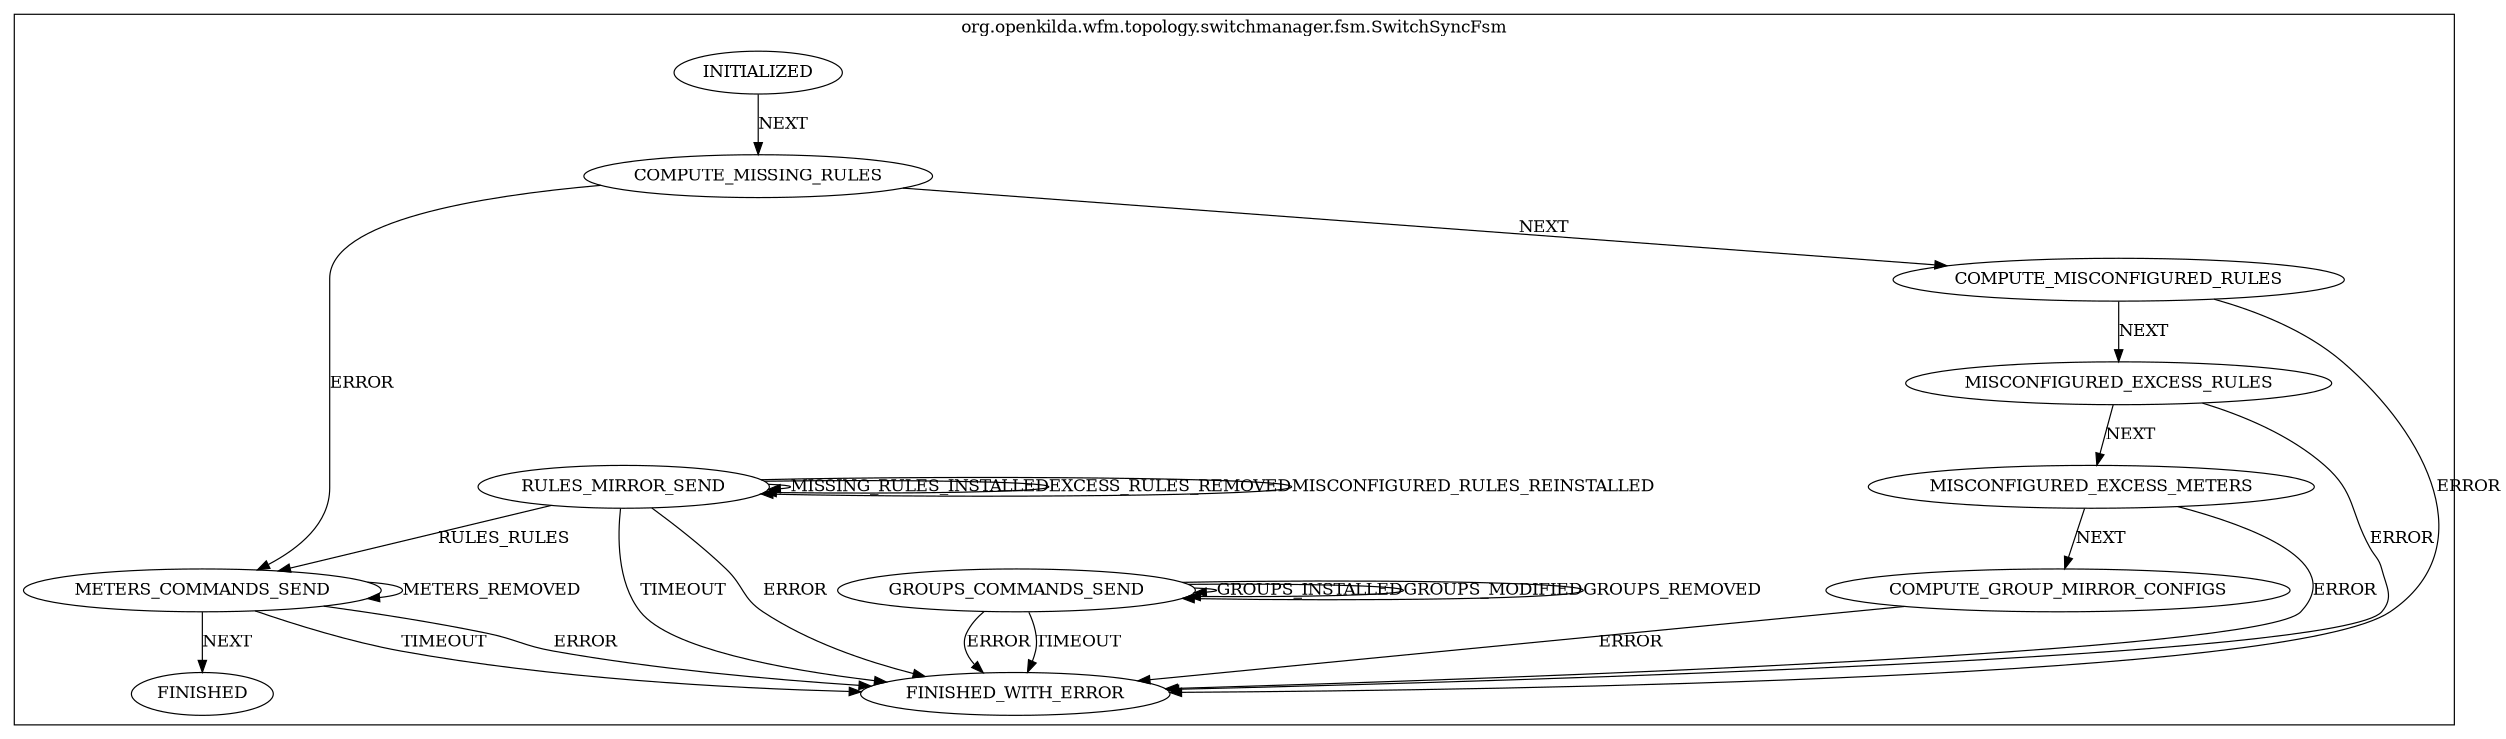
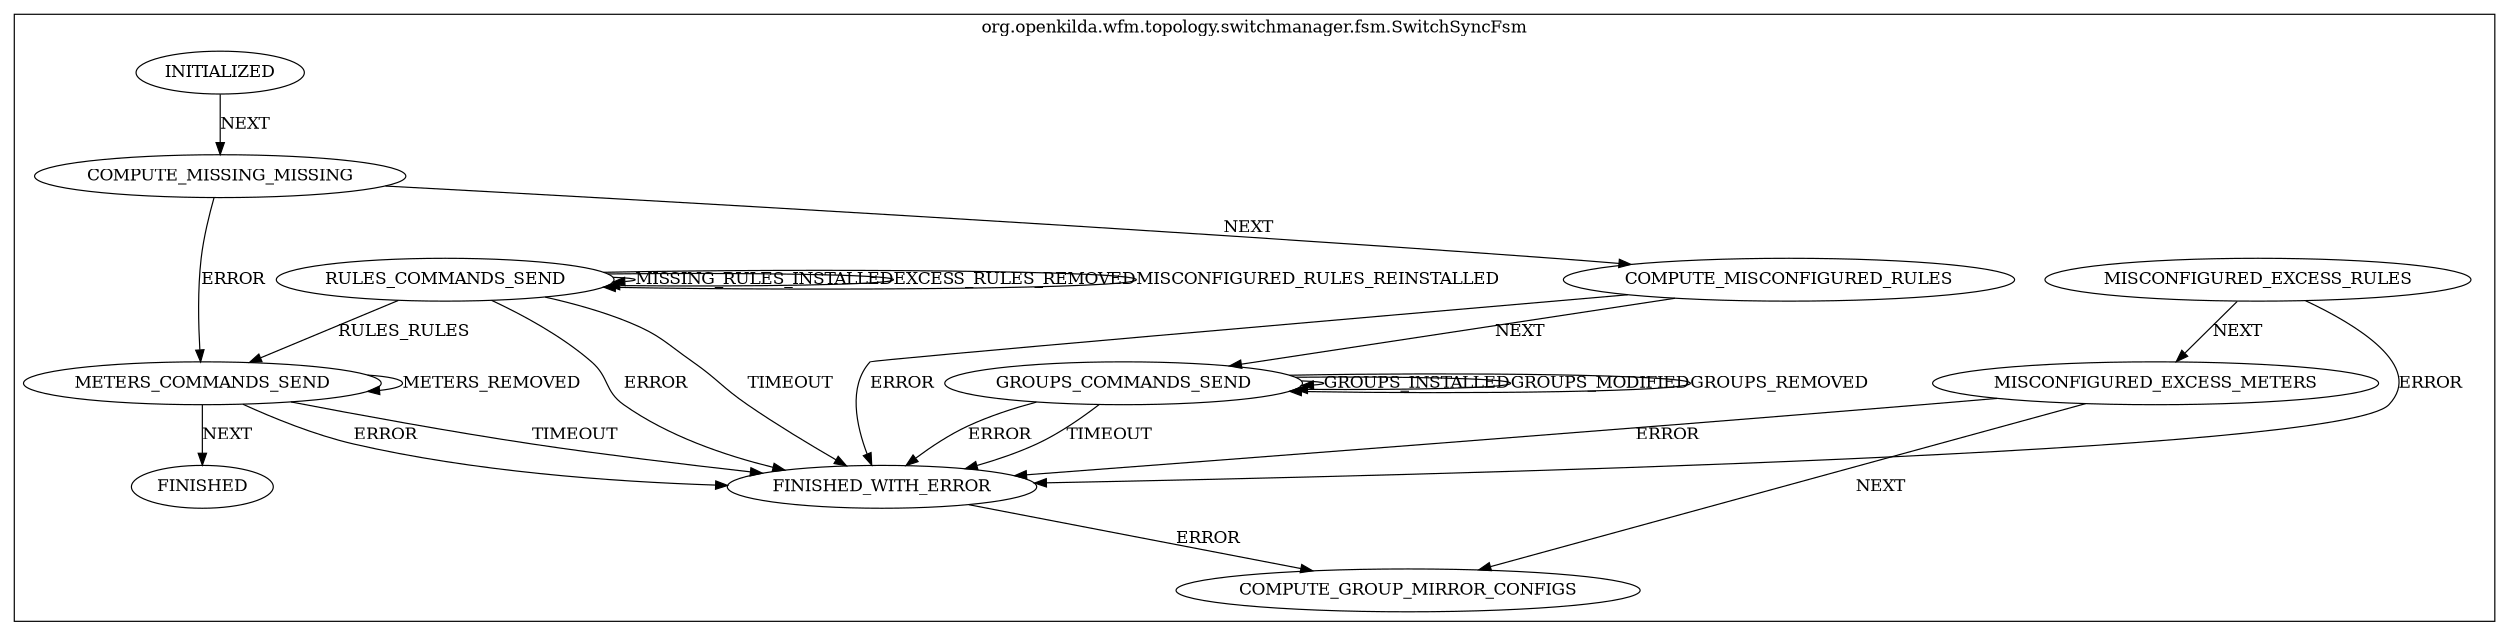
(758, 176) -> (220, 176)
(2119, 326) -> (1458, 331)
(624, 487) -> (445, 280)
(1527, 643) -> (1135, 537)
